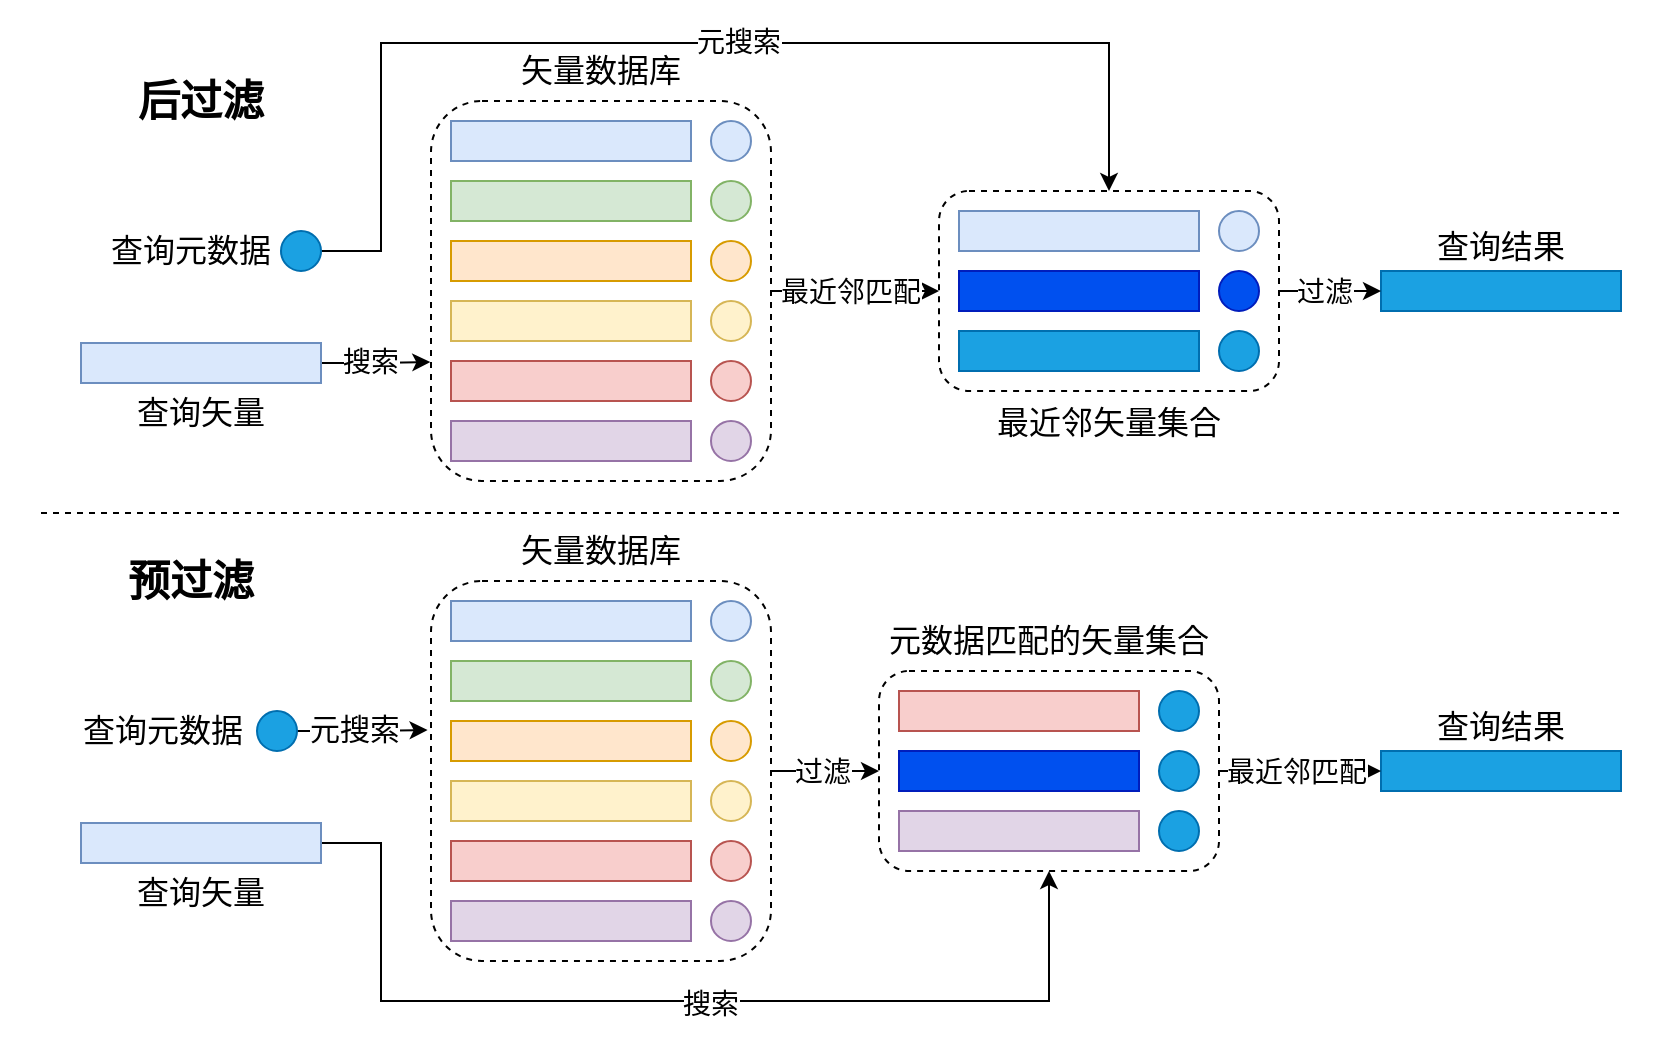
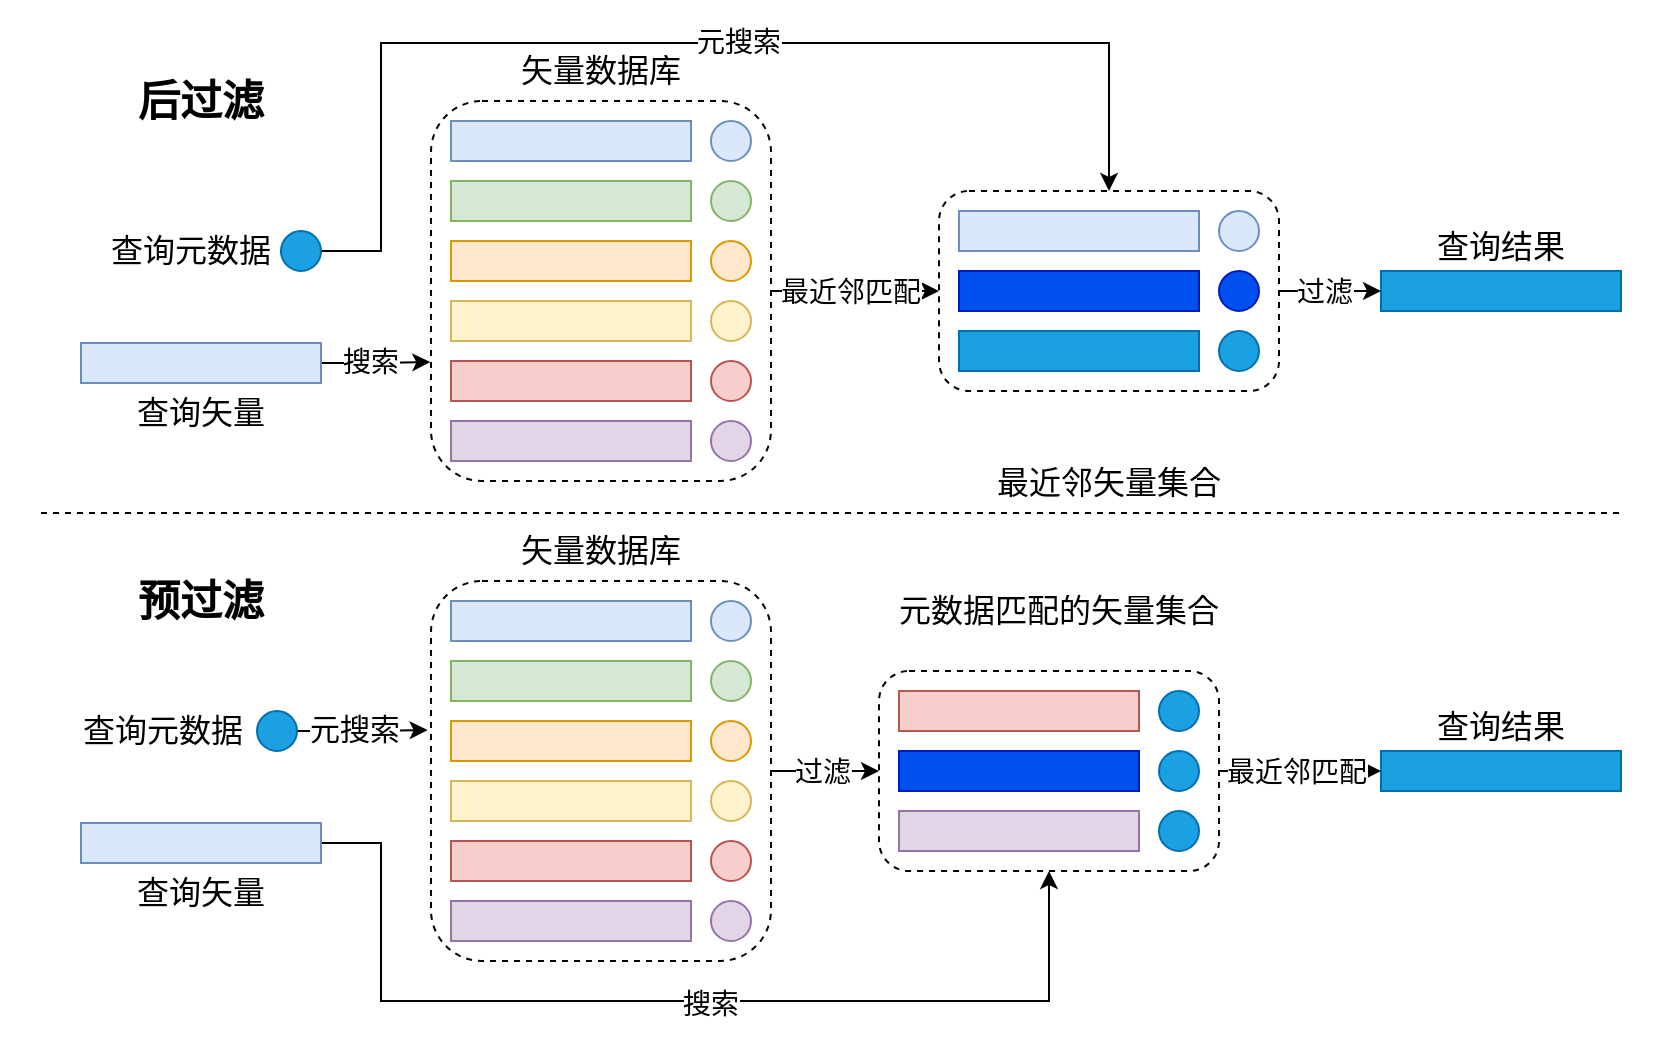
(1109, 423) -> (1109, 483)
(191, 581) -> (201, 601)
(1049, 641) -> (1059, 611)
